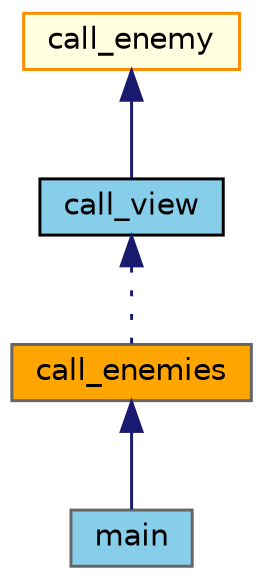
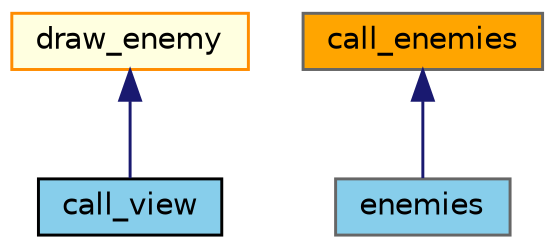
(132, 41) -> (130, 41)
(132, 305) -> none
(132, 538) -> (423, 207)
